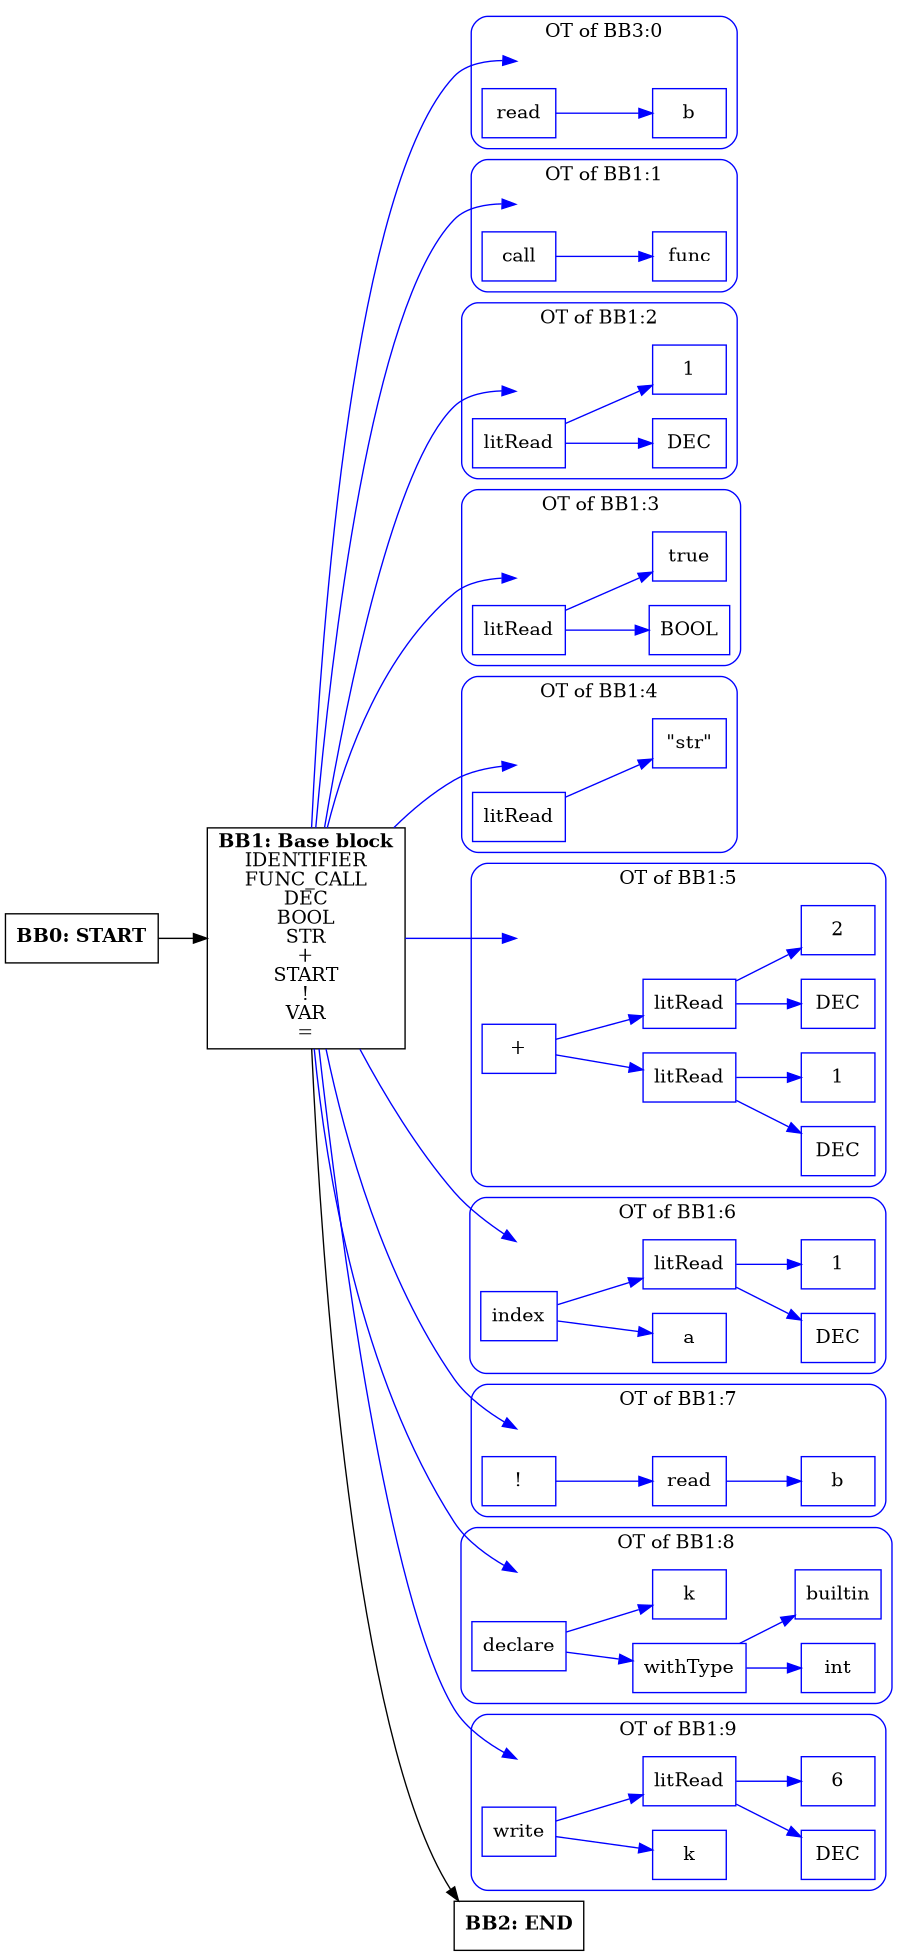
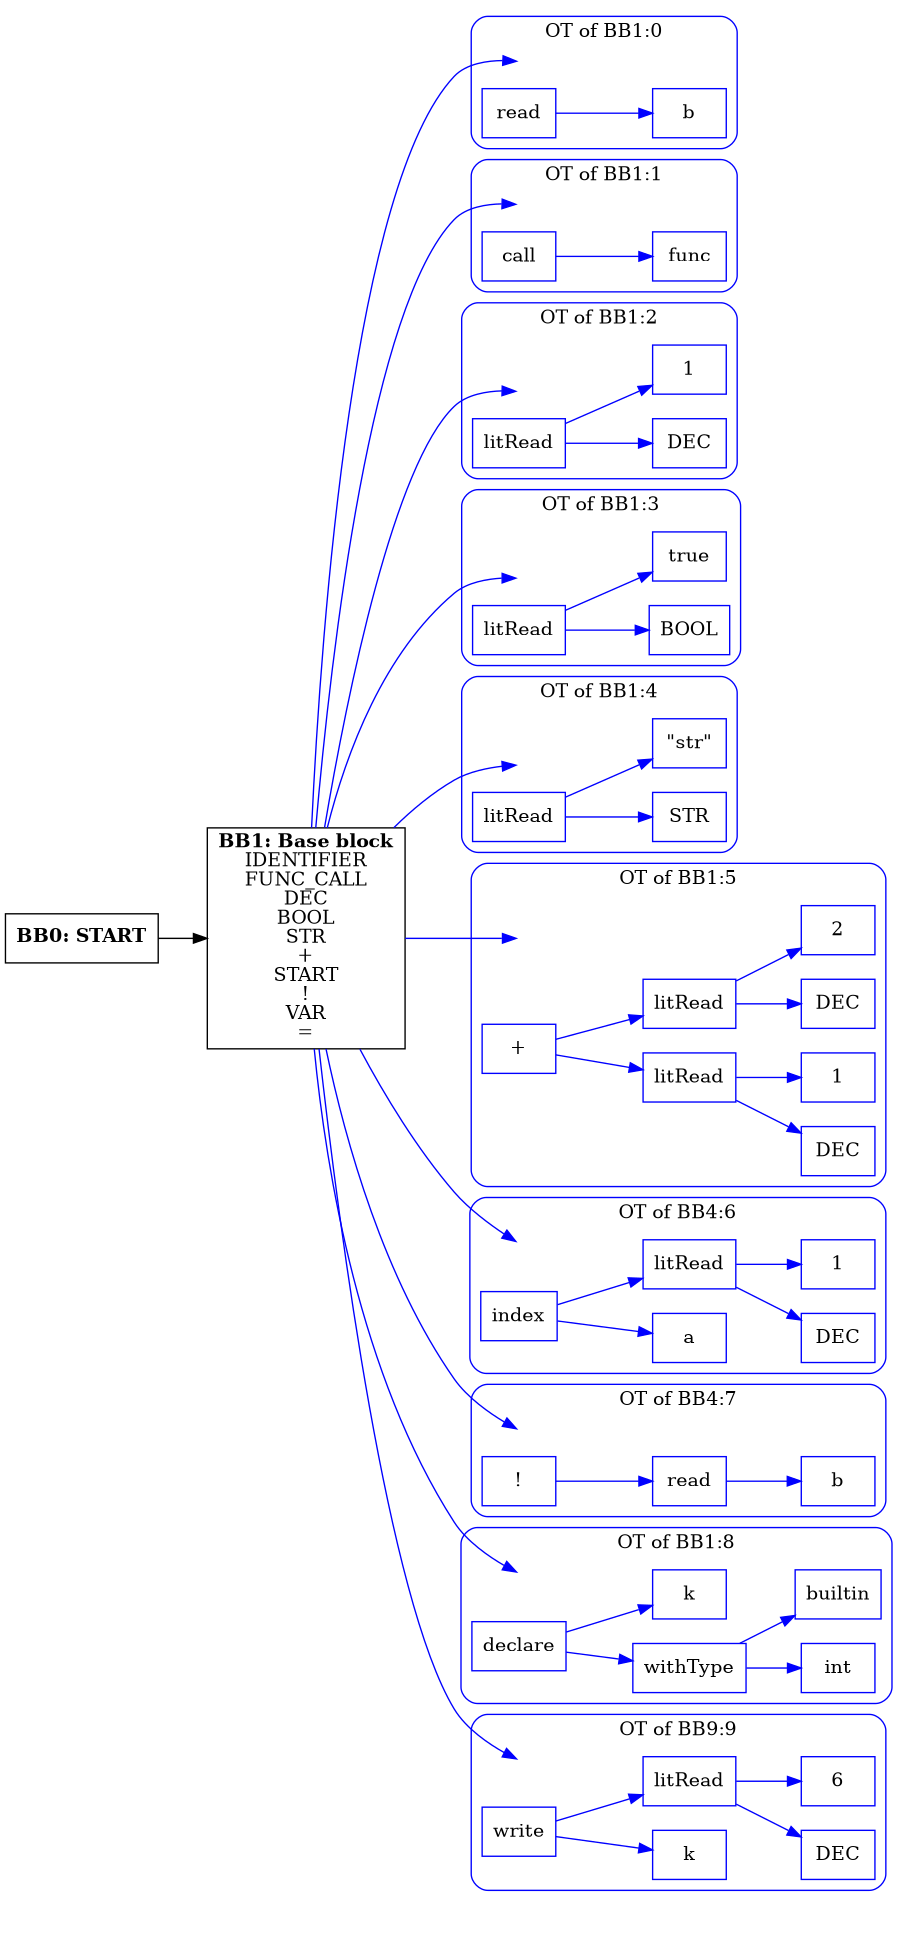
(604, 32) -> (604, 32)
none -> (689, 817)
(678, 1213) -> (678, 1213)
(679, 1400) -> (679, 1400)
(679, 1730) -> (679, 1730)
(519, 1926) -> none
